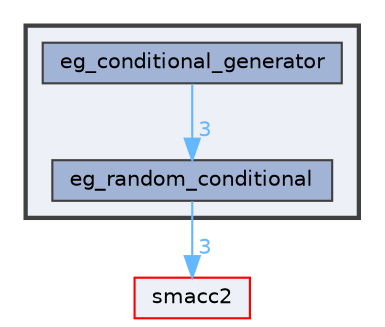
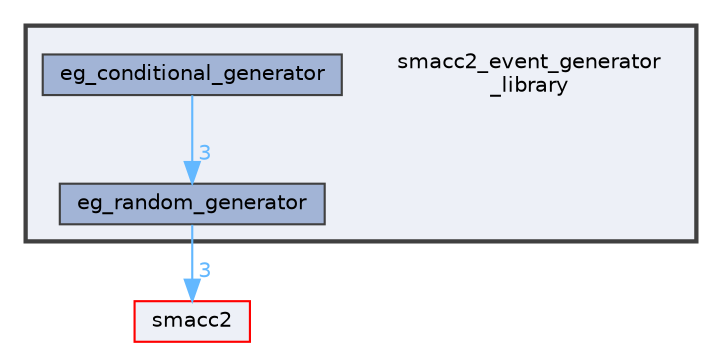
none -> (530, 75)
(192, 181) -> (192, 204)
